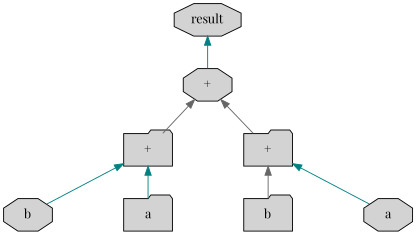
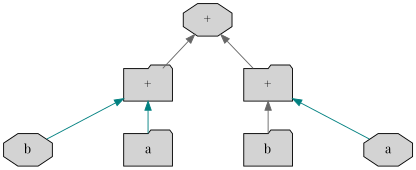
(208, 20) -> none
